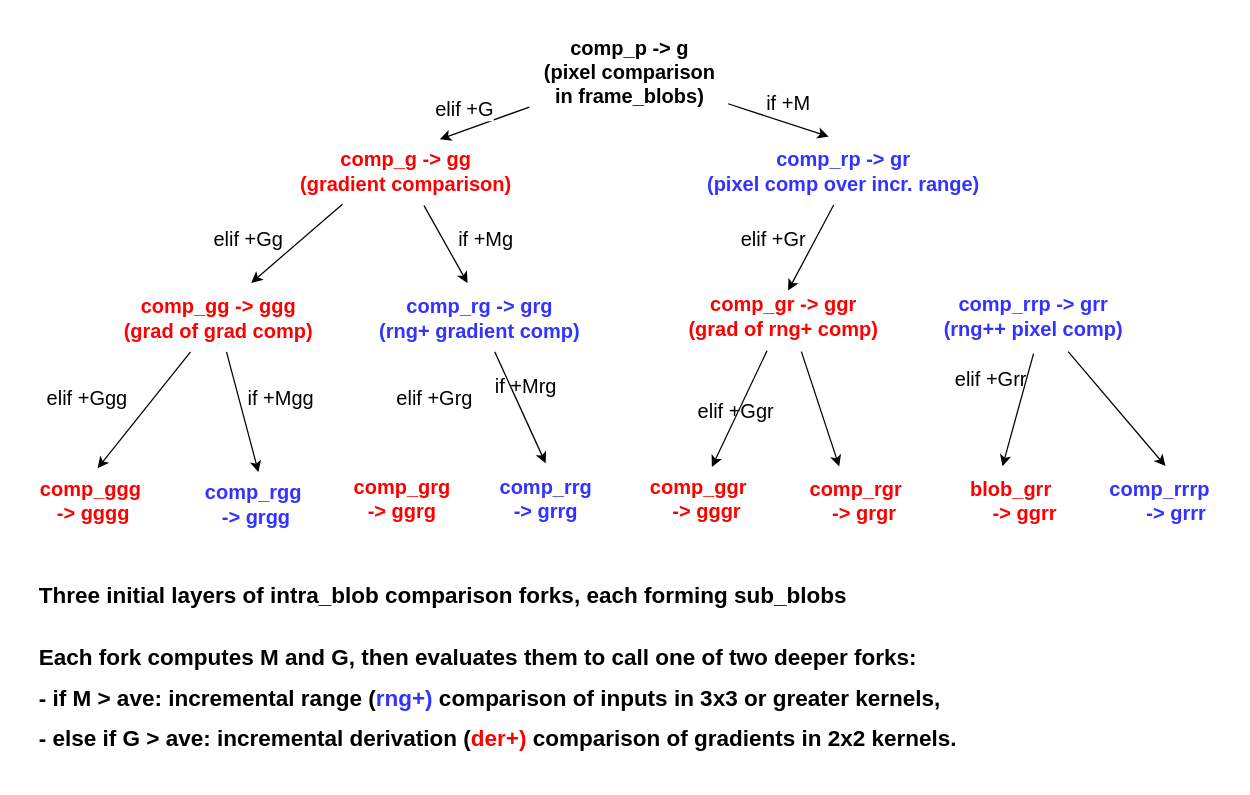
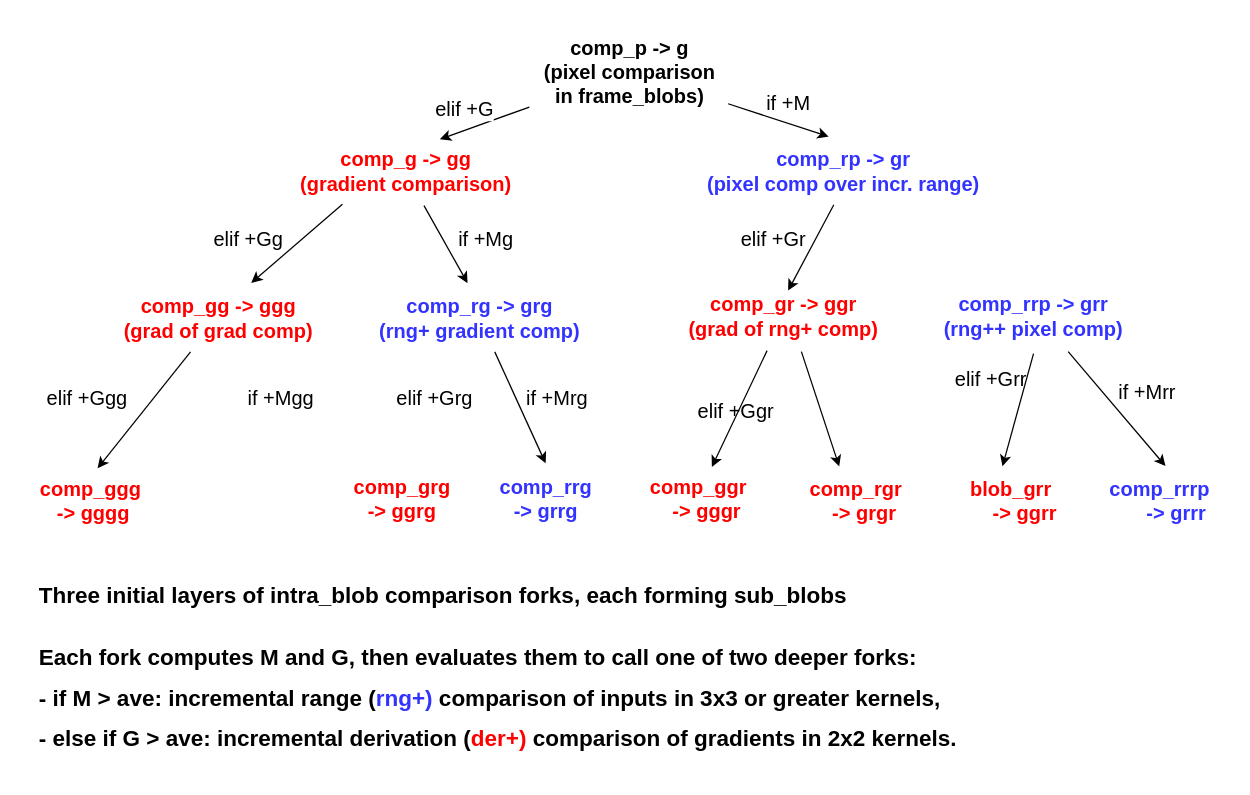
(525, 385) -> (556, 398)
none -> (1147, 391)
(241, 408) -> none
(253, 504) -> none
